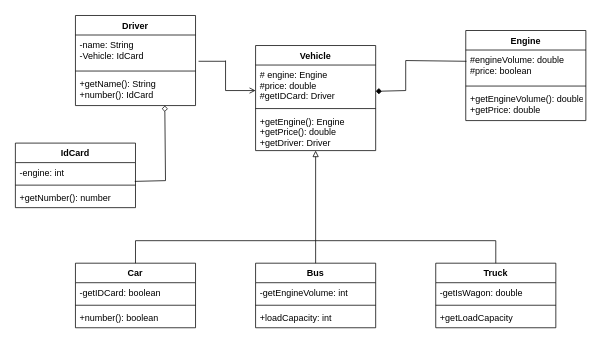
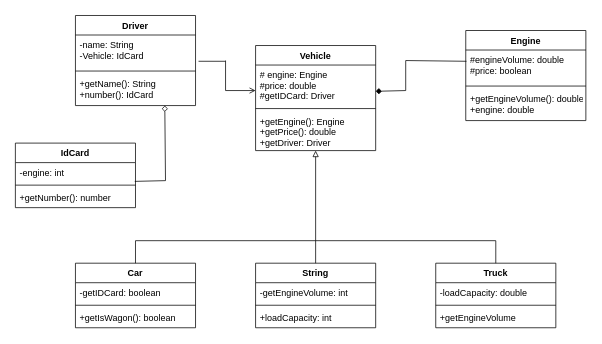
(529, 99) -> (529, 99)
(315, 273) -> (315, 273)
(484, 293) -> (487, 293)
(121, 318) -> (131, 318)
(479, 318) -> (477, 318)
